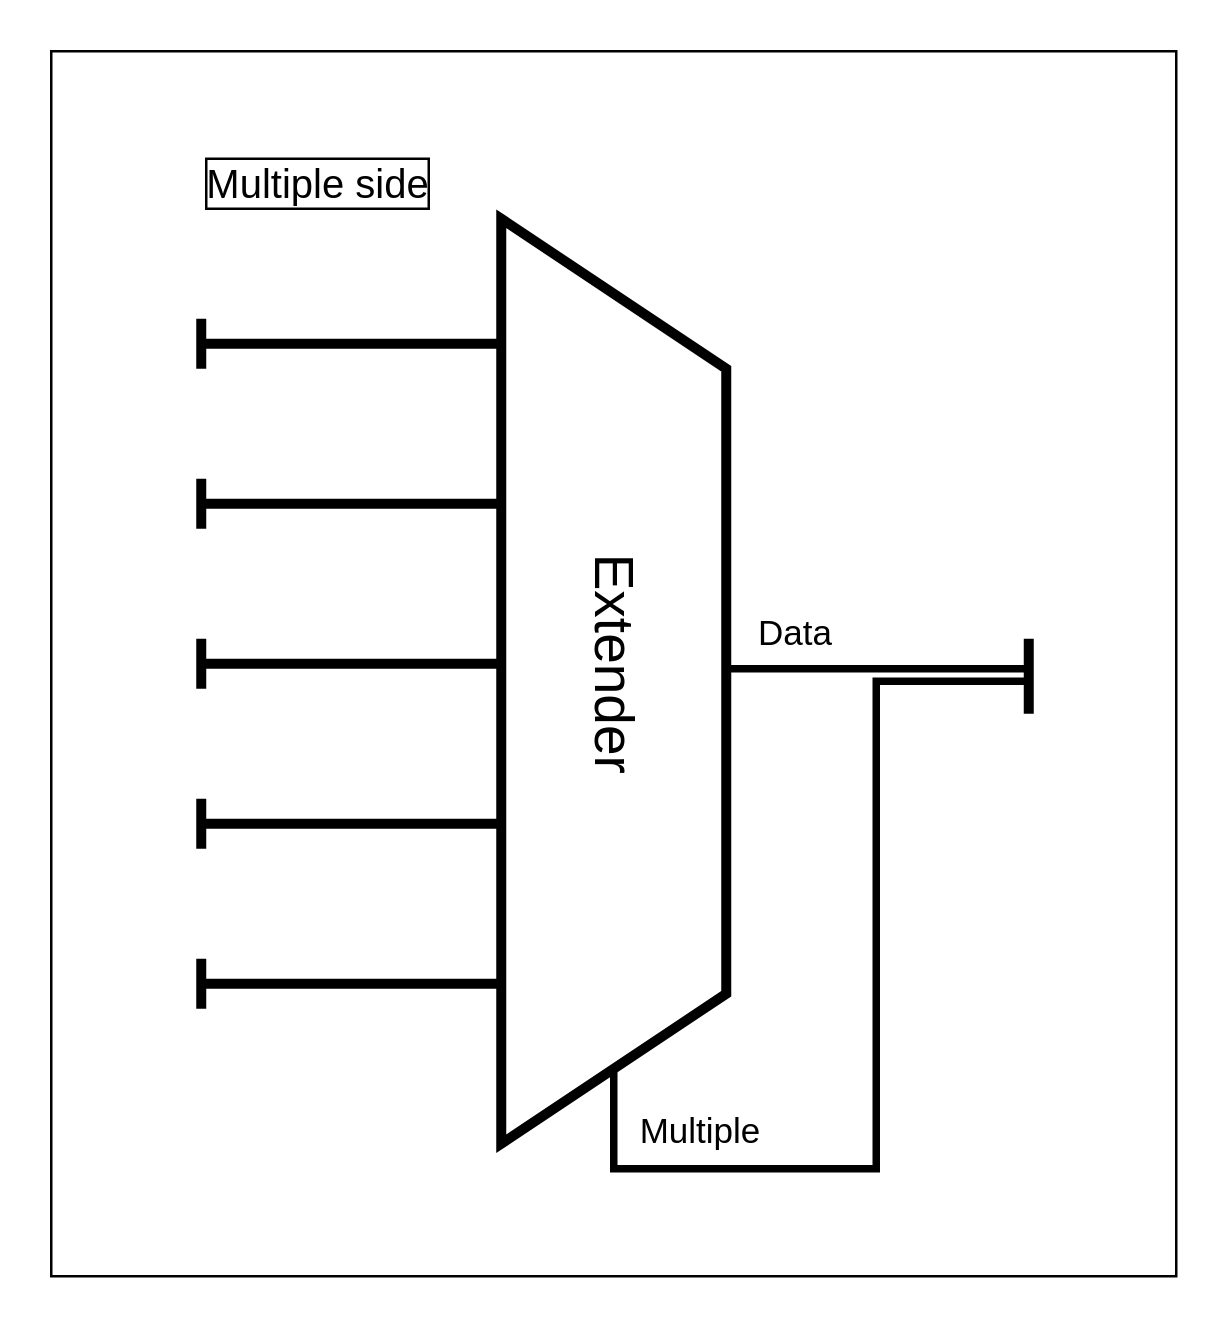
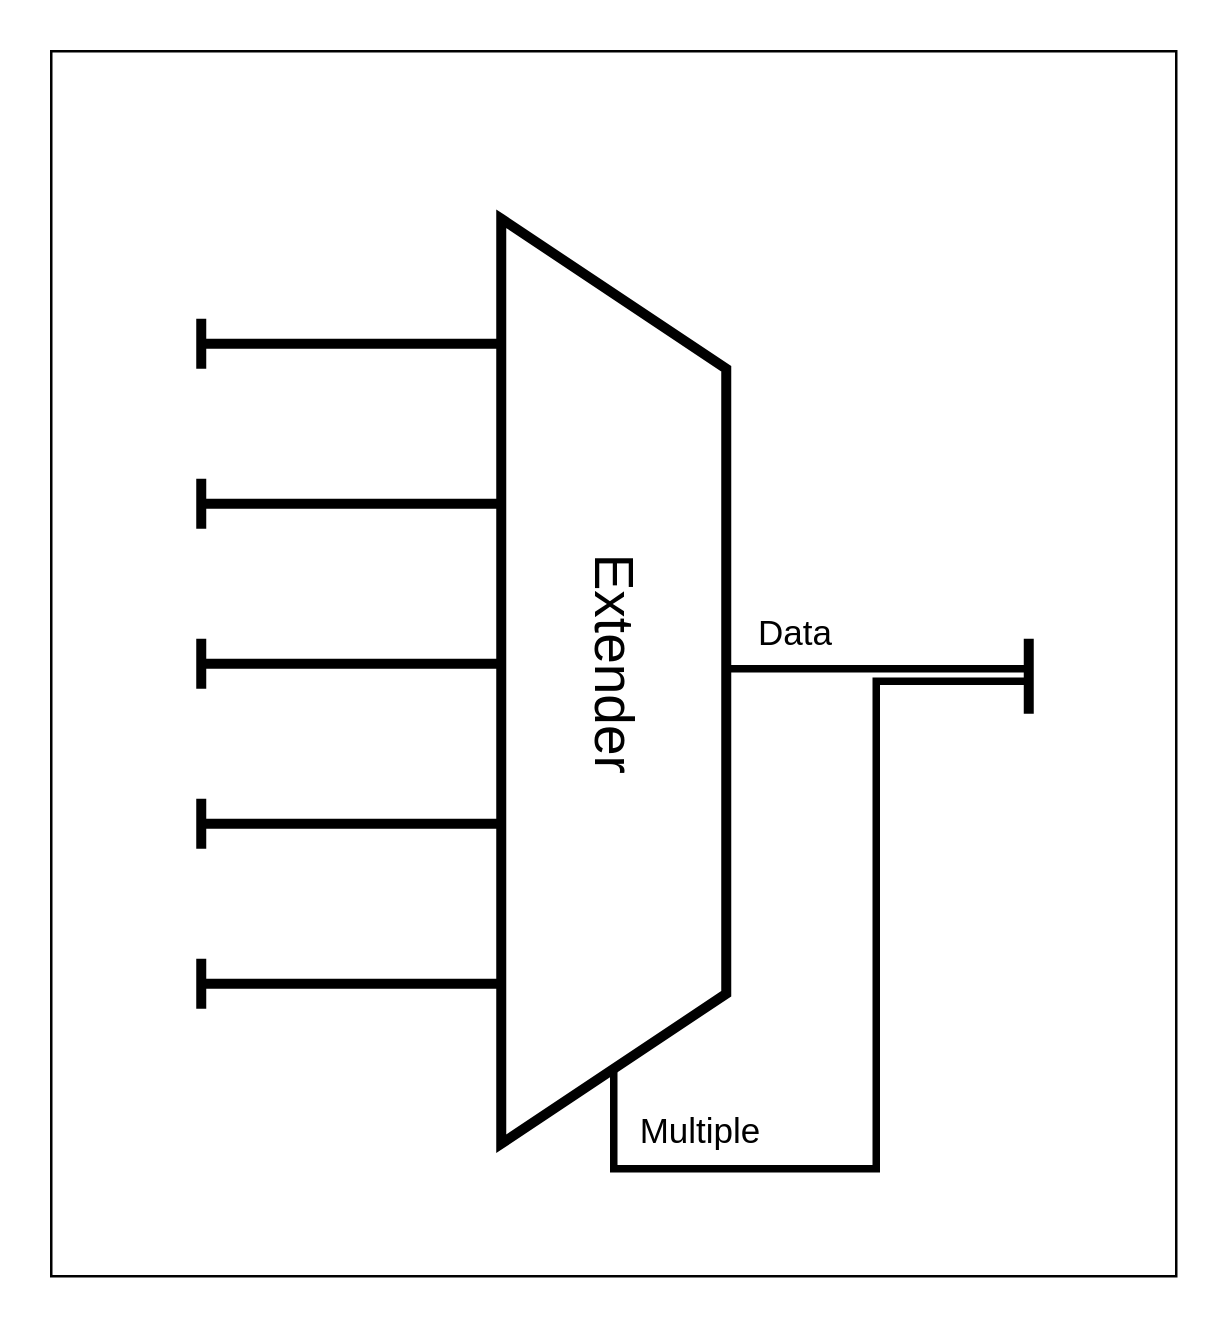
(319, 184) -> none
